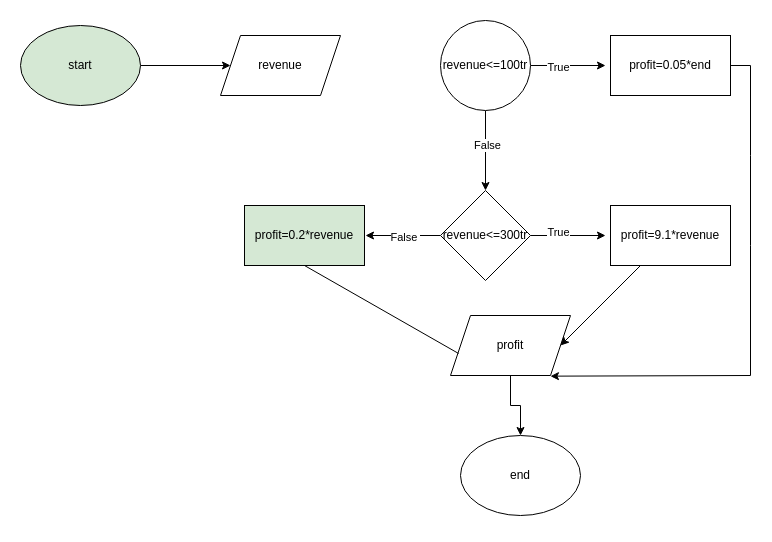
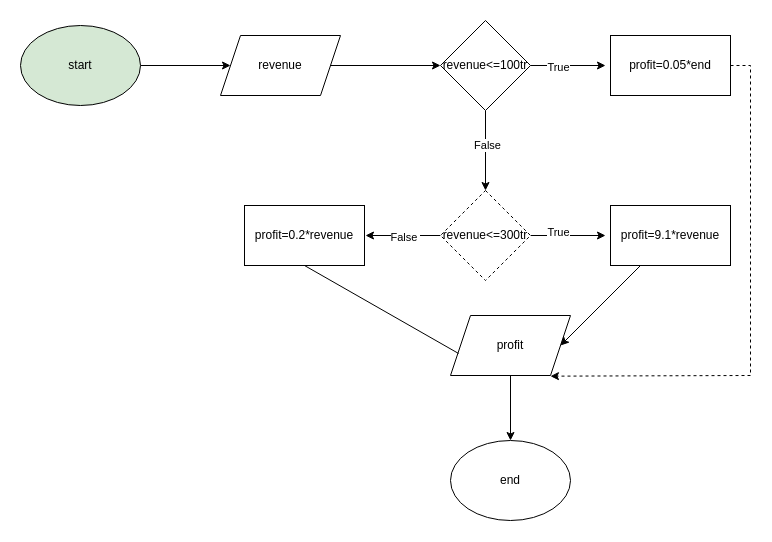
none -> (382, 66)
(486, 66) -> (486, 66)
(305, 236) -> (305, 236)
(486, 236) -> (486, 236)
(751, 308) -> (751, 308)
(521, 476) -> (511, 481)
